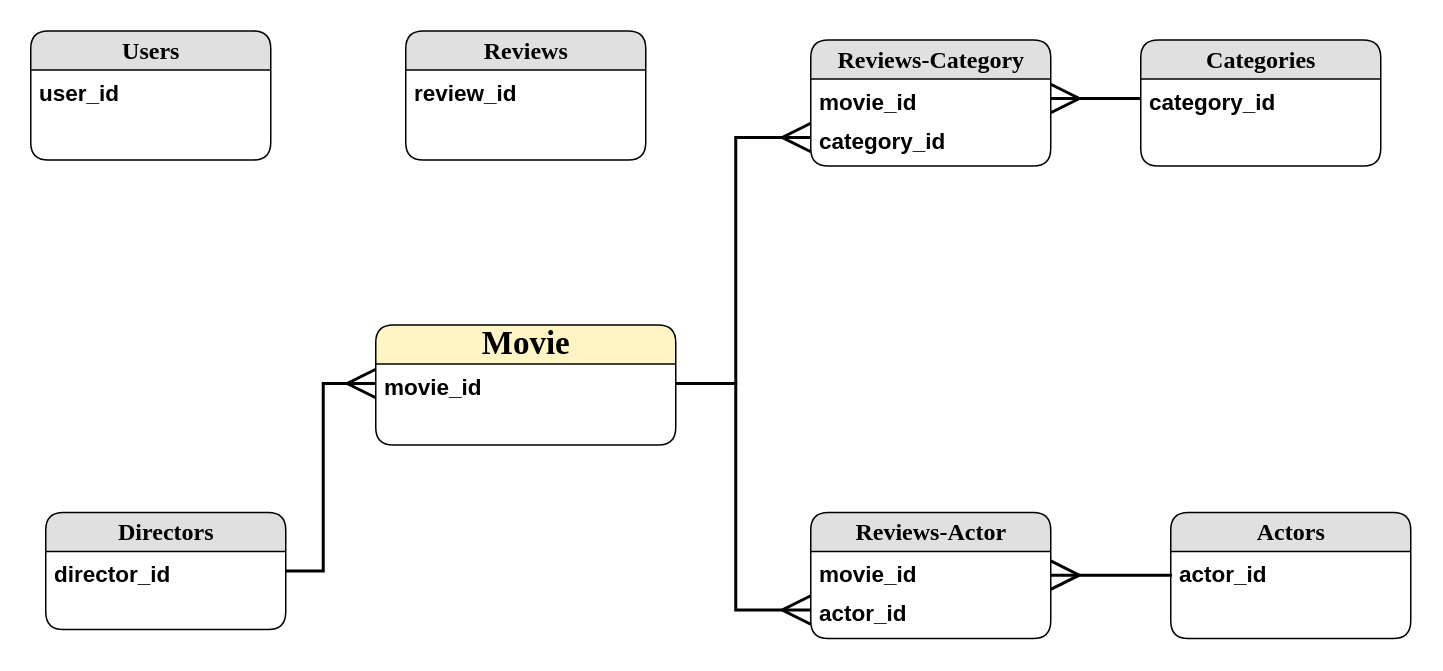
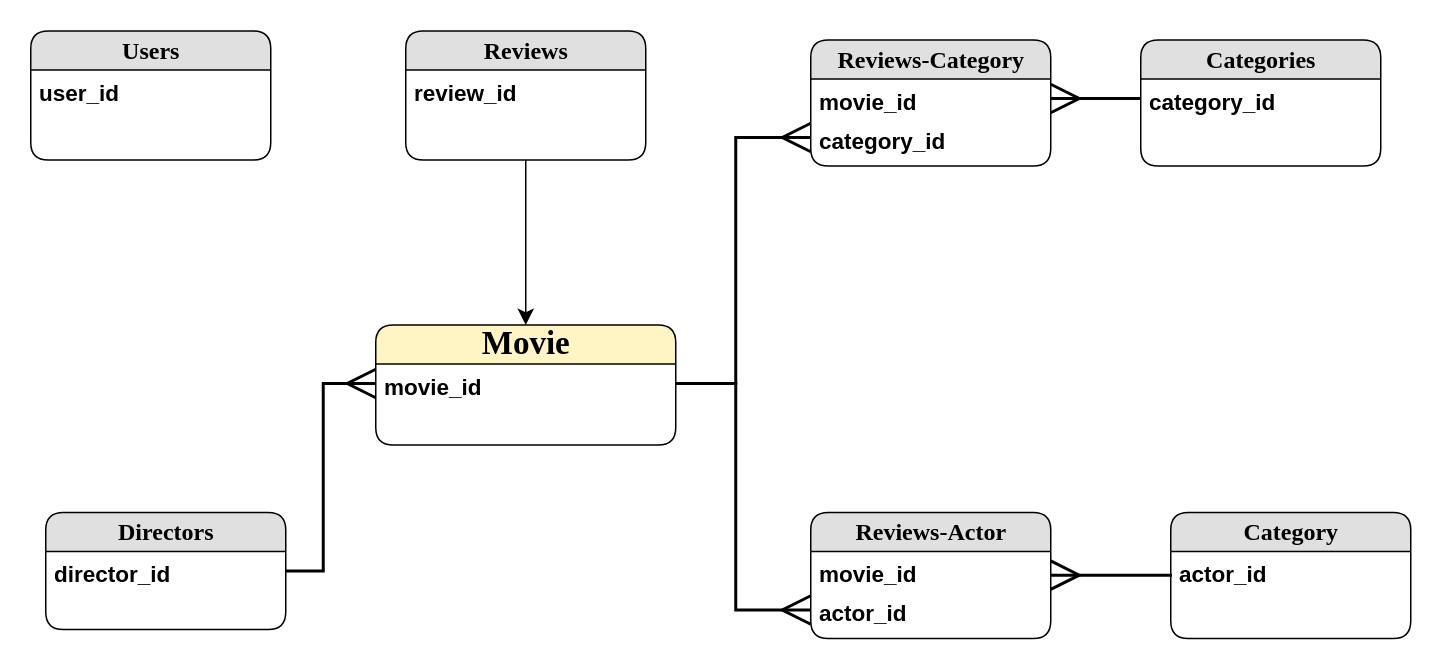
none -> (526, 236)
(1292, 532) -> (1292, 532)
